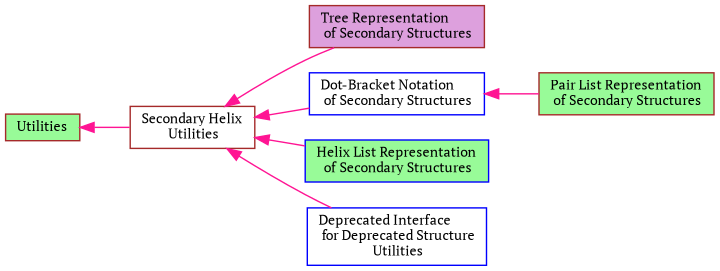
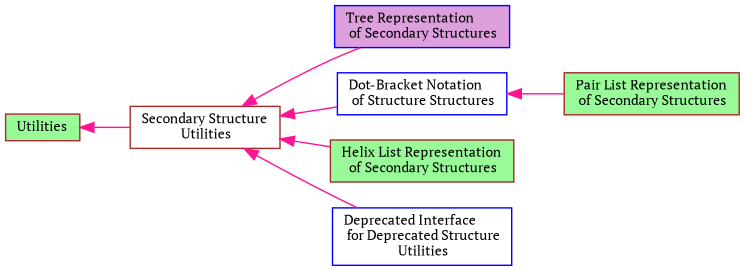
(397, 27) -> (422, 27)
(397, 94) -> (422, 94)
(192, 127) -> (205, 127)
(397, 161) -> (422, 161)
